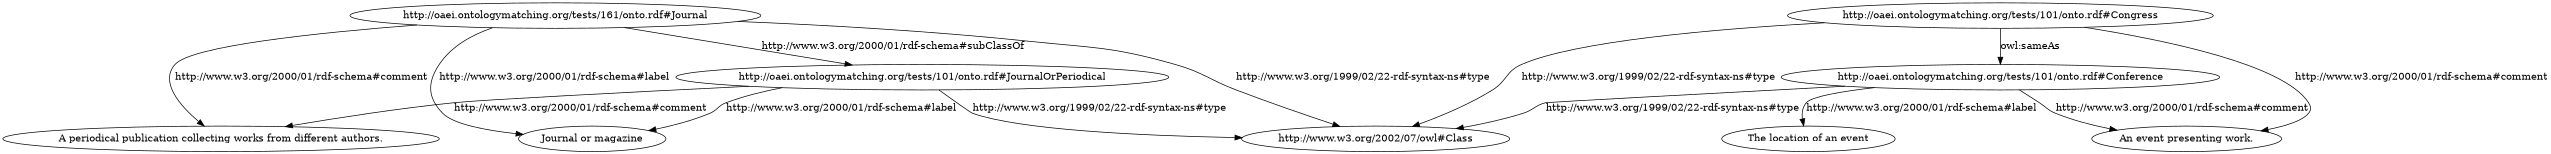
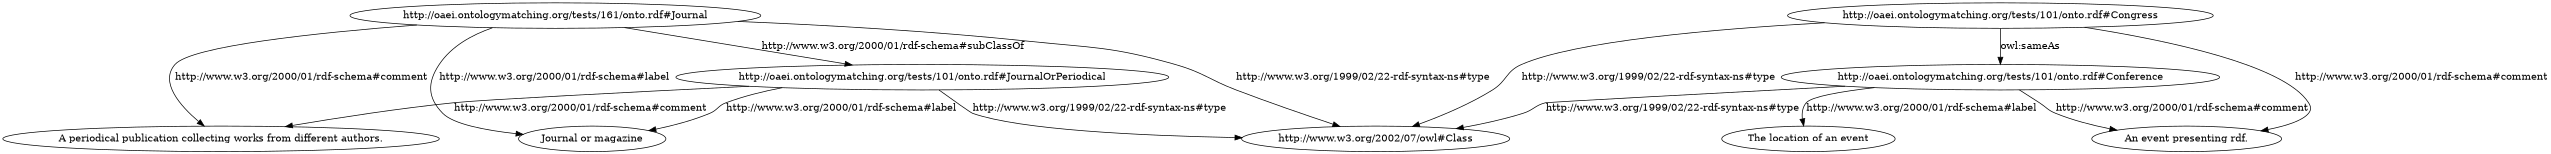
(2187, 139) -> (2187, 139)
